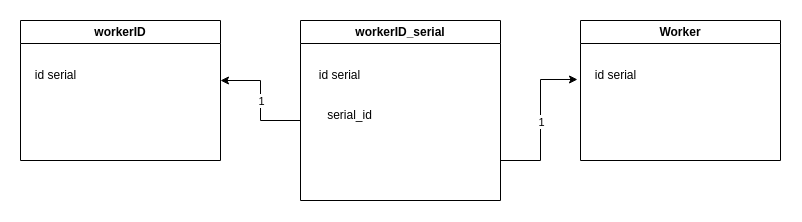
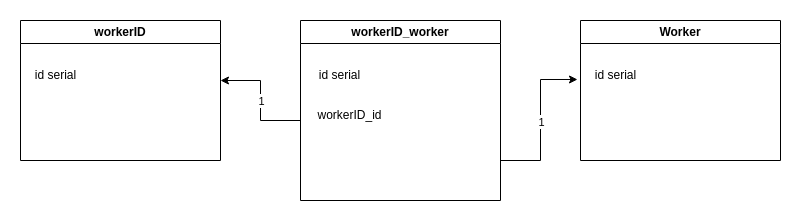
(401, 33) -> (401, 33)
(350, 116) -> (350, 116)
